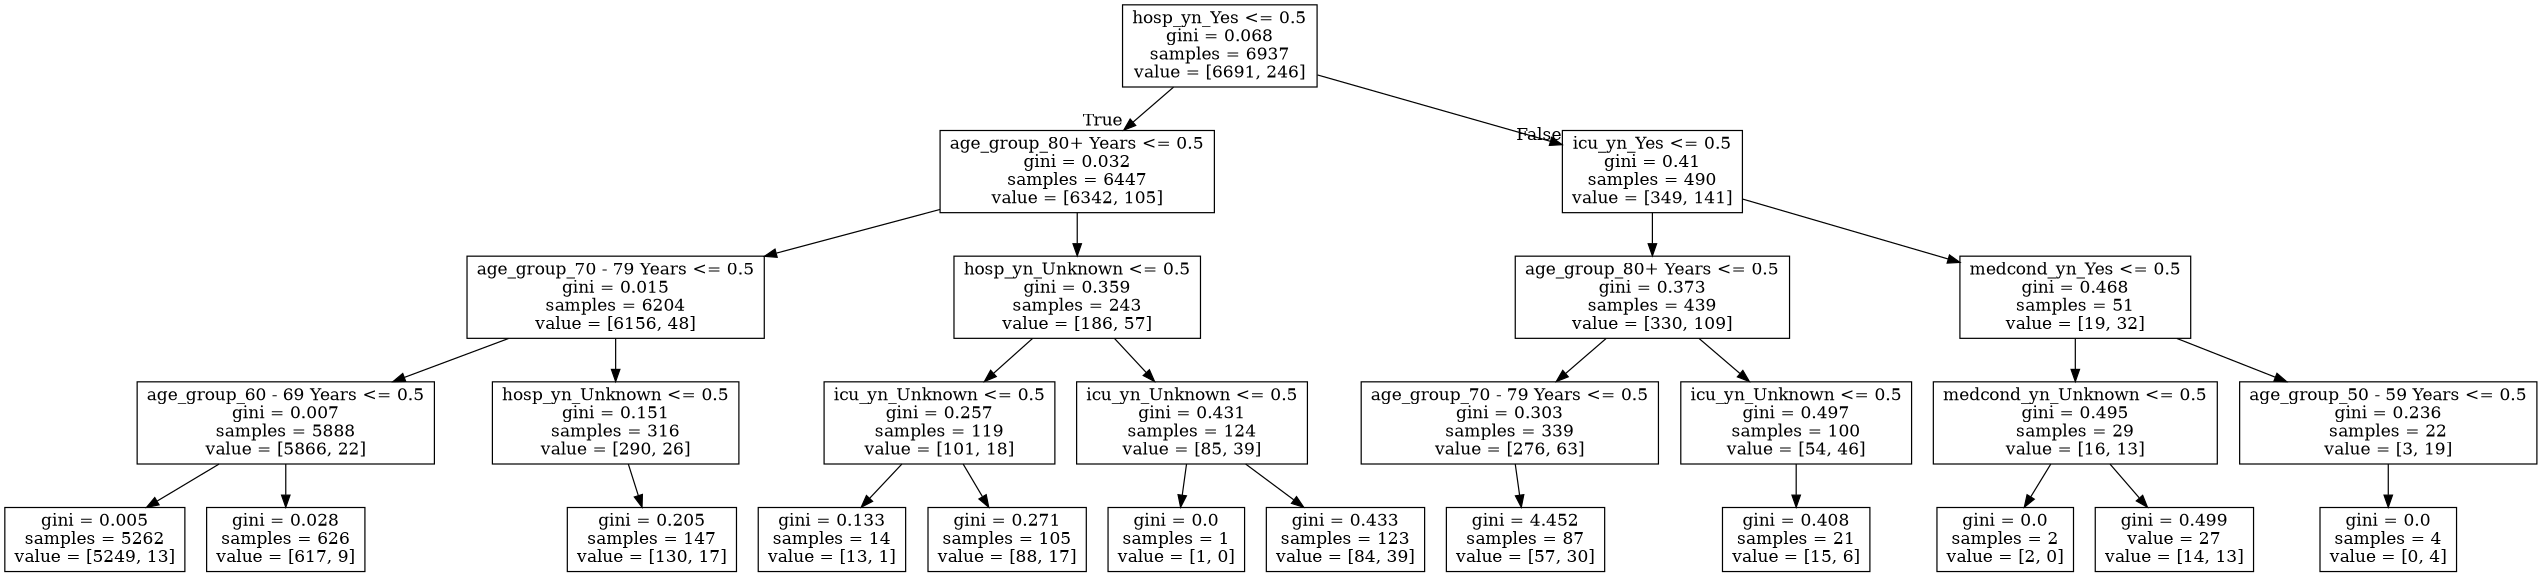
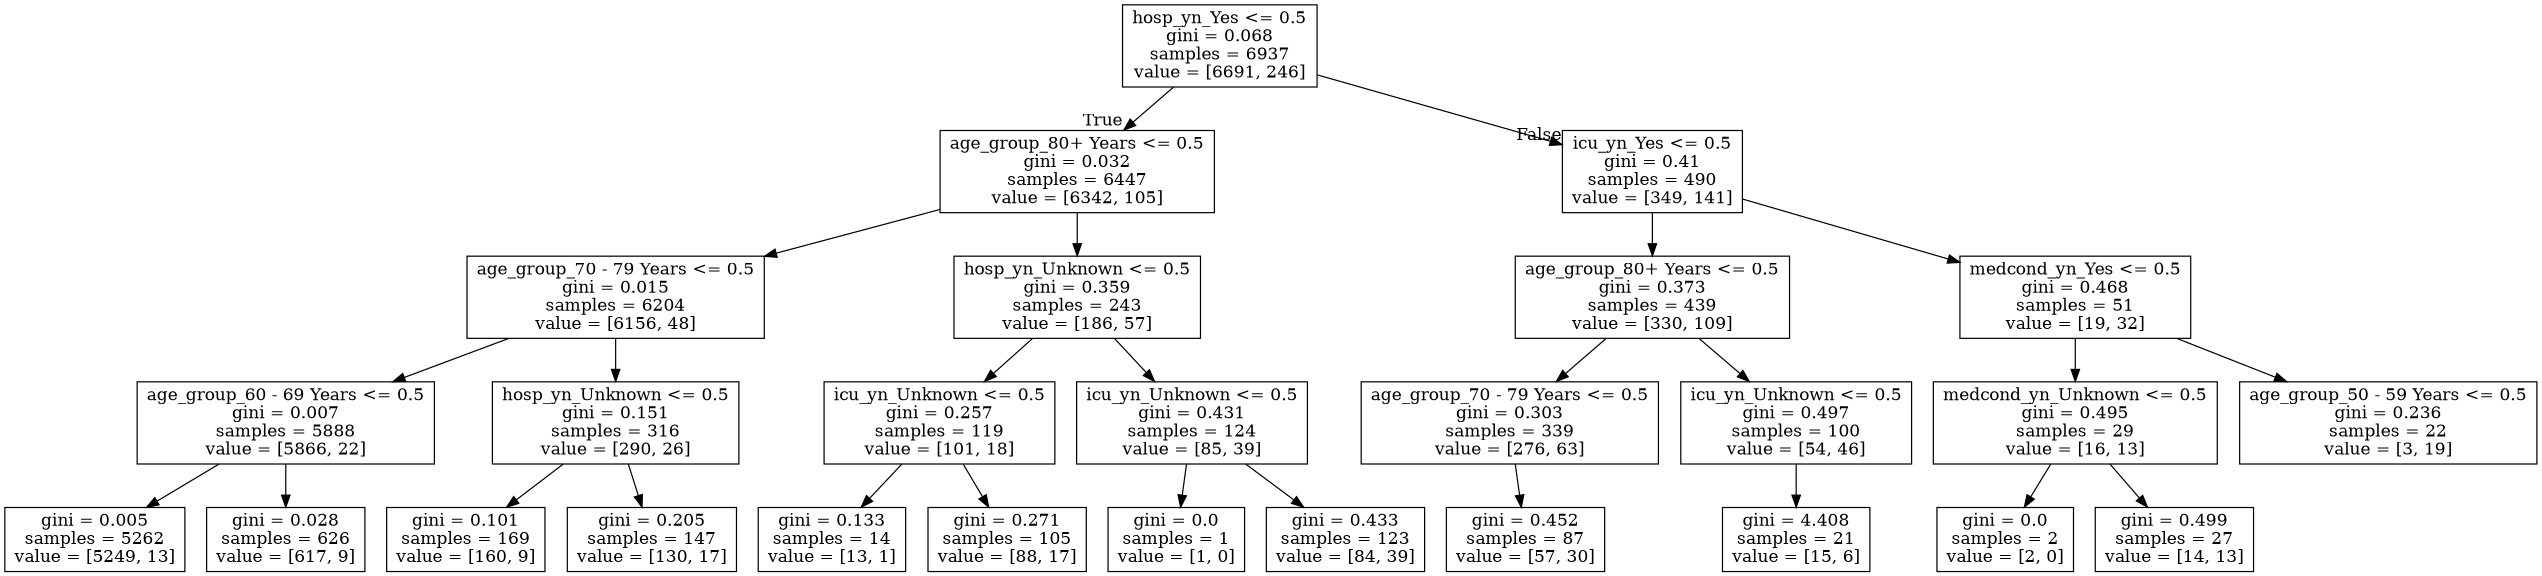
none -> (466, 540)
(1526, 540) -> (1526, 540)
(1796, 540) -> (1796, 540)
(2174, 540) -> (2174, 540)
(2388, 540) -> none
